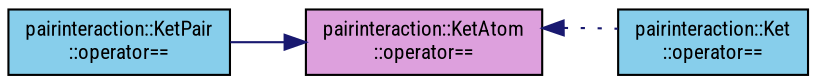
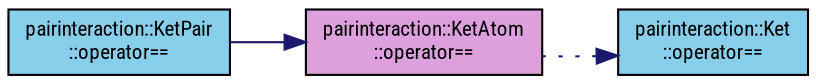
(591, 28) -> (569, 56)
